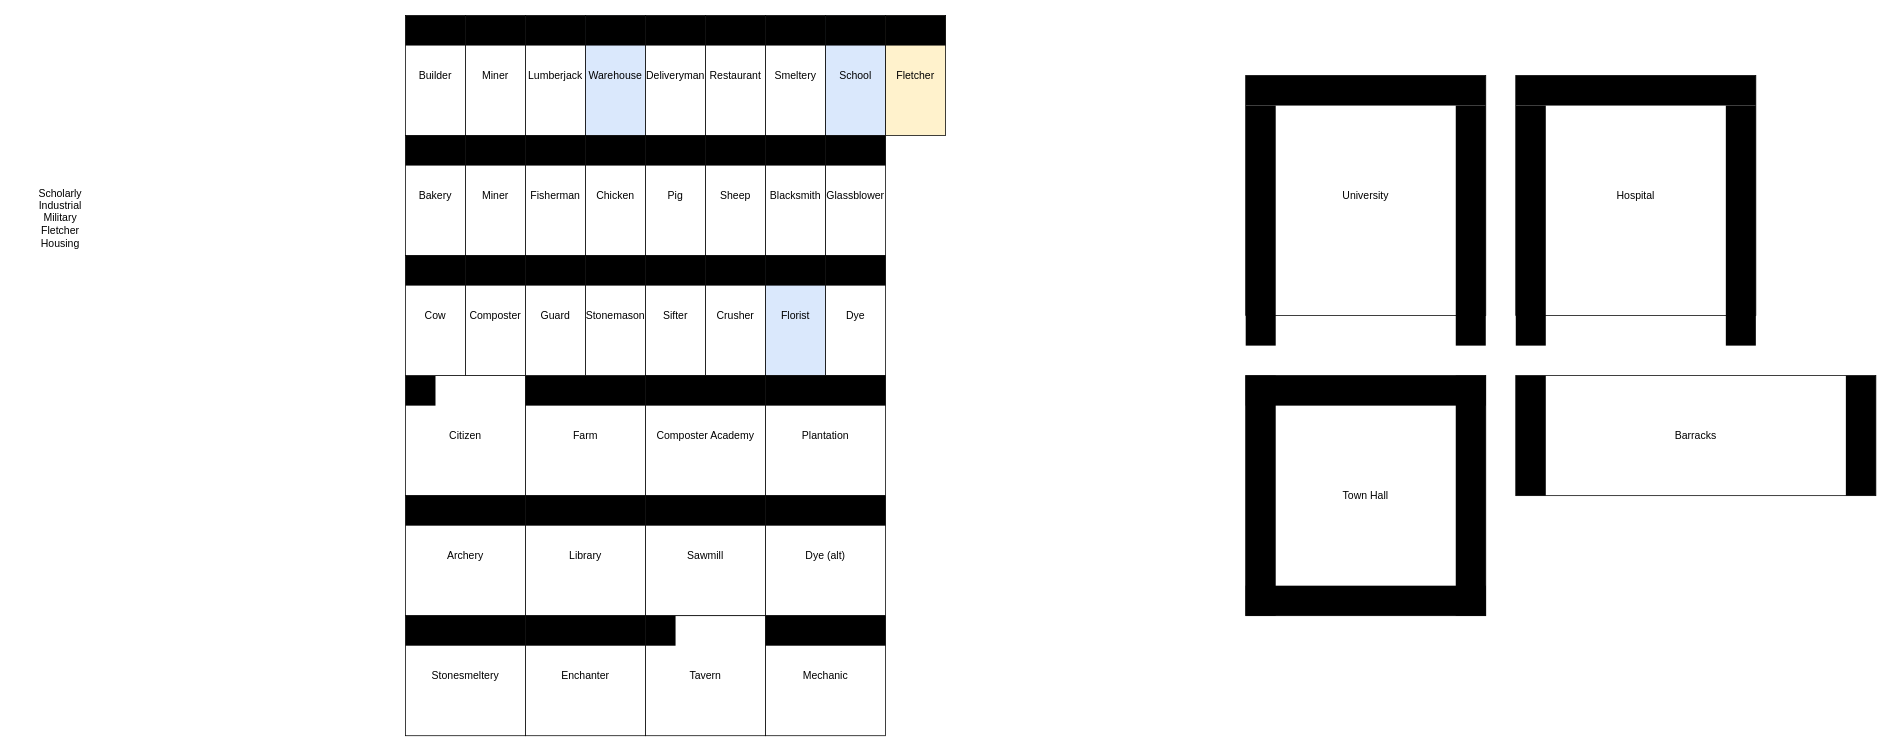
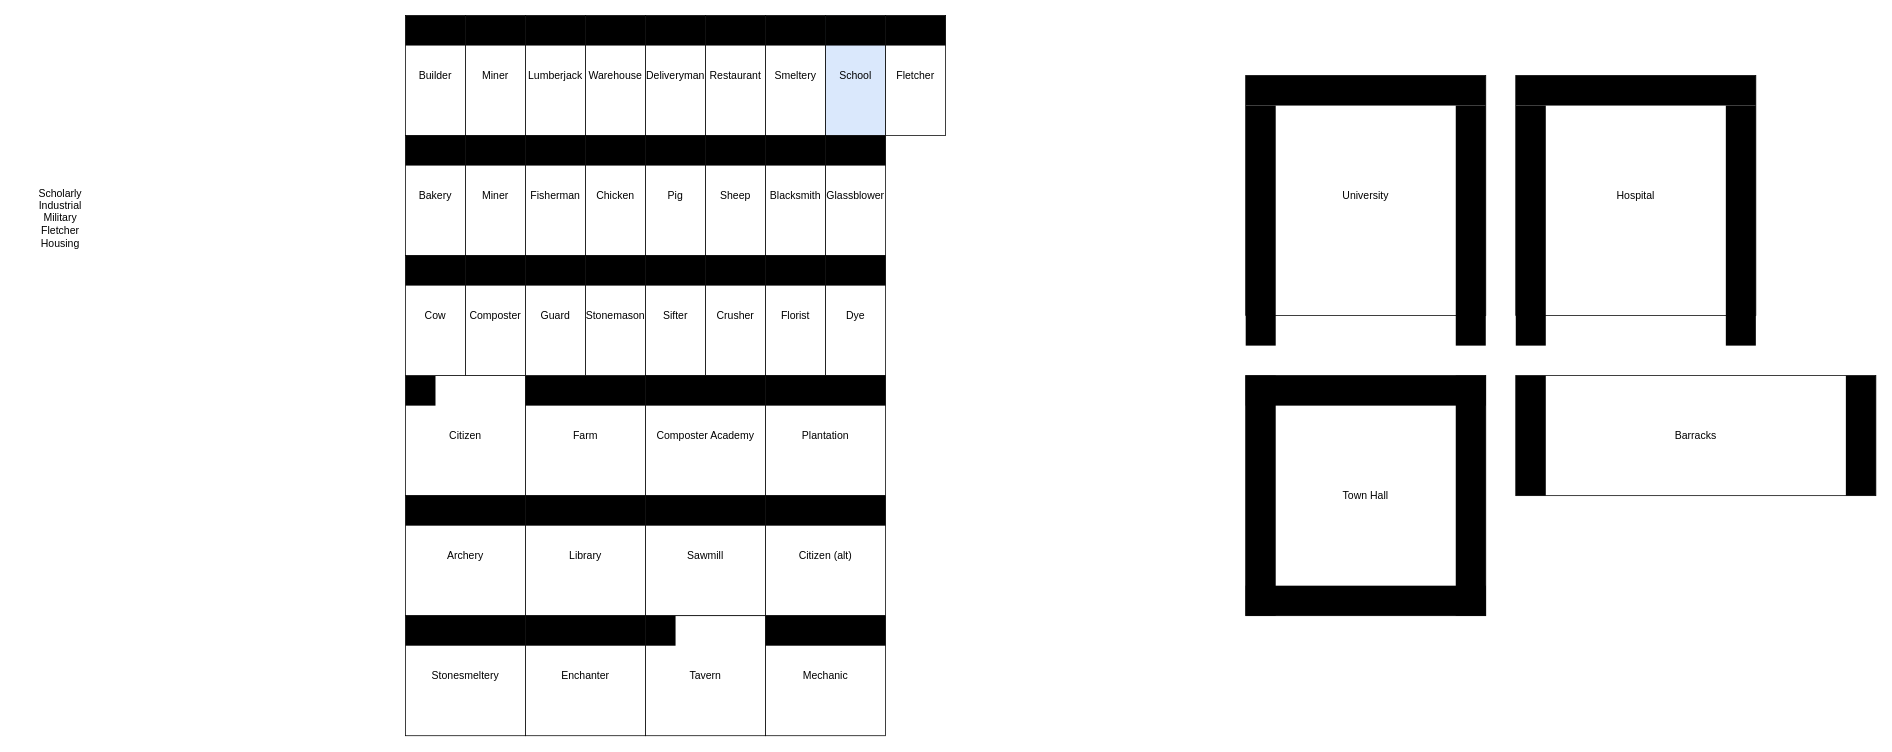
(615, 75) -> (615, 75)
(915, 75) -> (915, 75)
(795, 315) -> (795, 315)
(825, 555) -> (825, 555)
